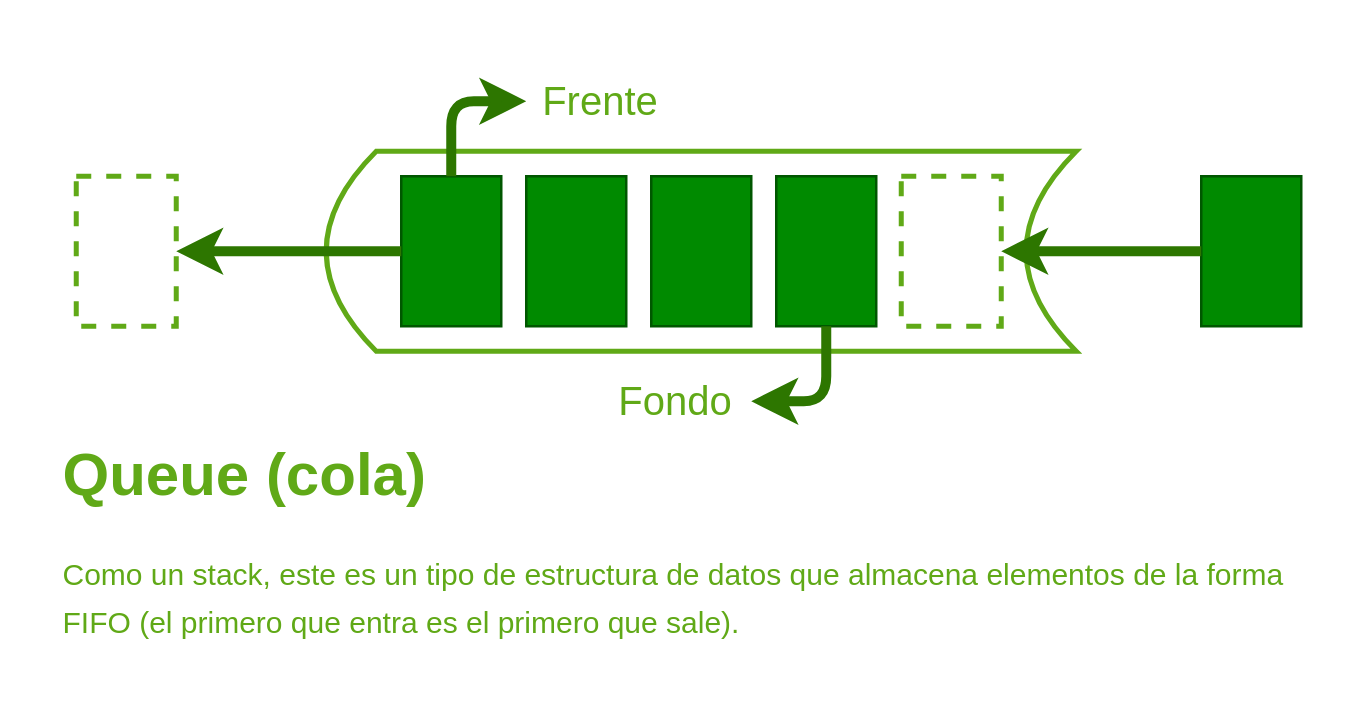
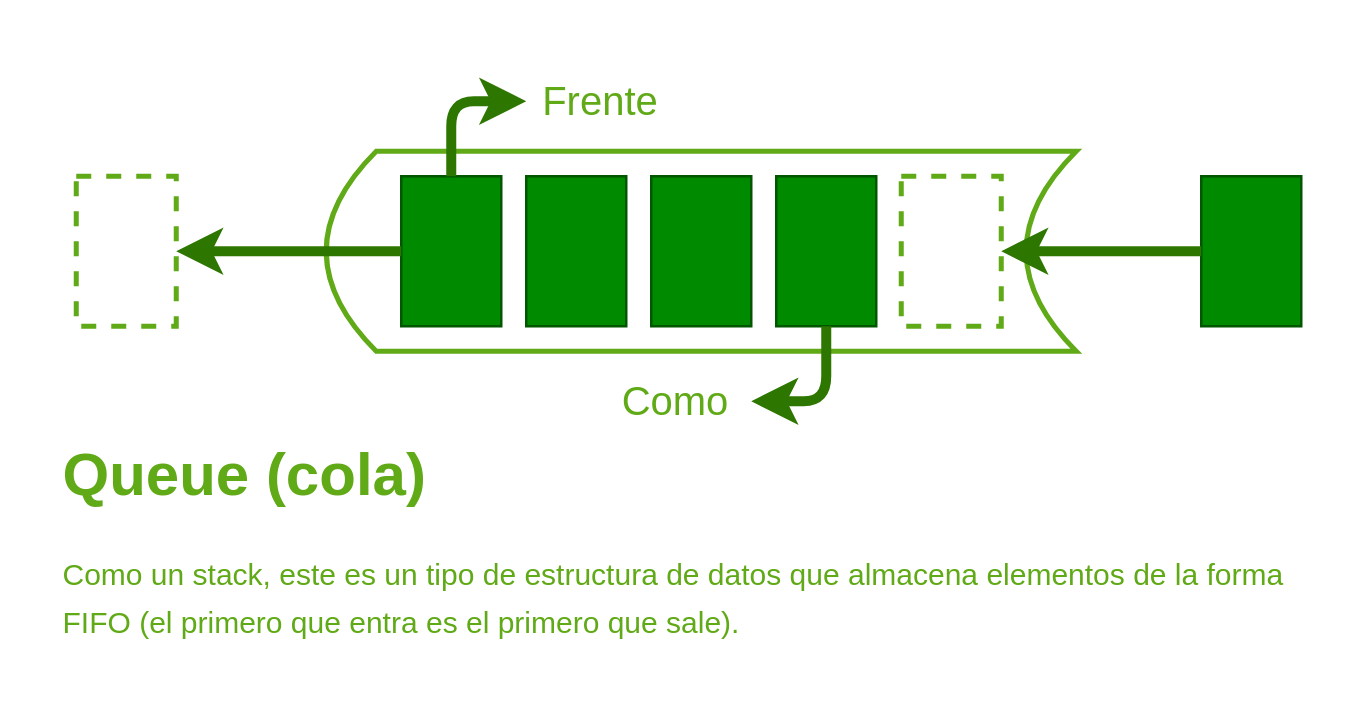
(676, 401) -> (676, 401)
